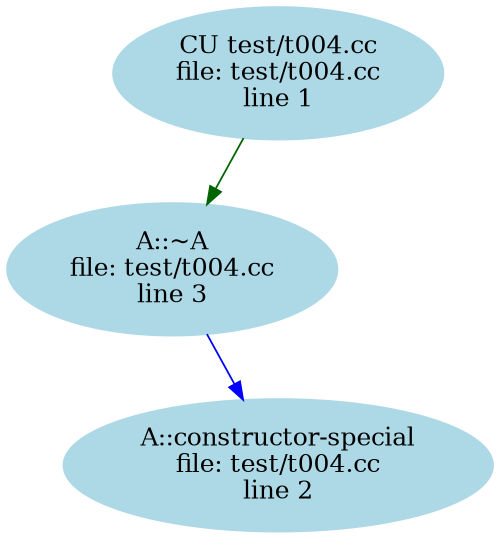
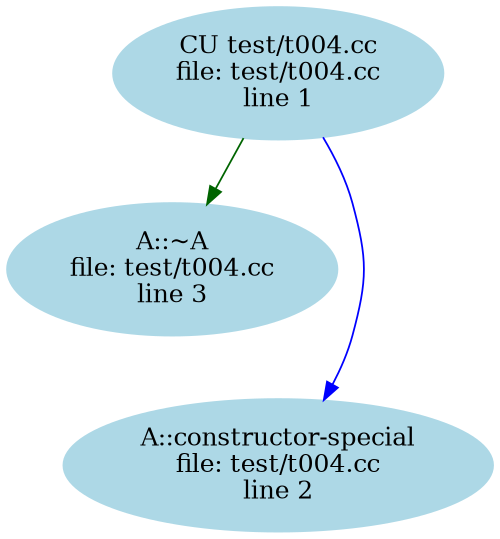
(221, 359) -> (363, 260)
